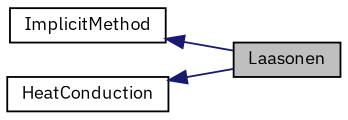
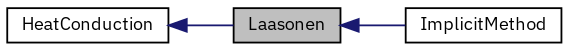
(209, 46) -> (382, 25)
